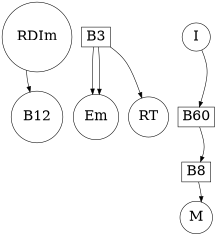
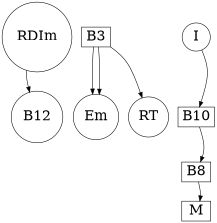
(196, 117) -> (196, 117)
(196, 217) -> (196, 211)
